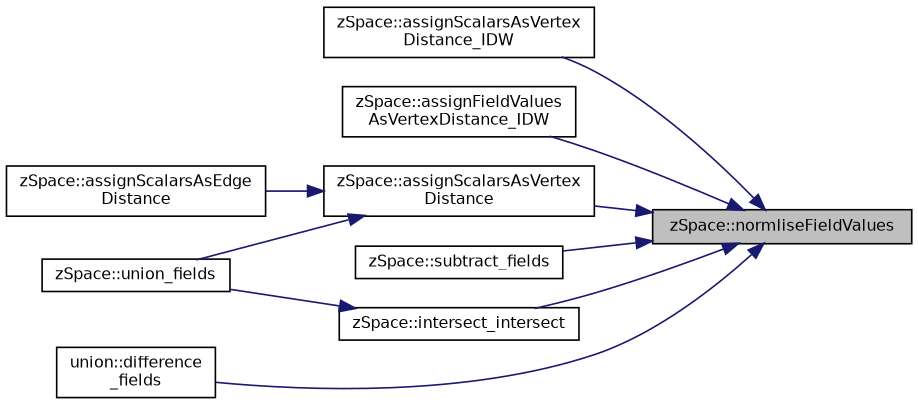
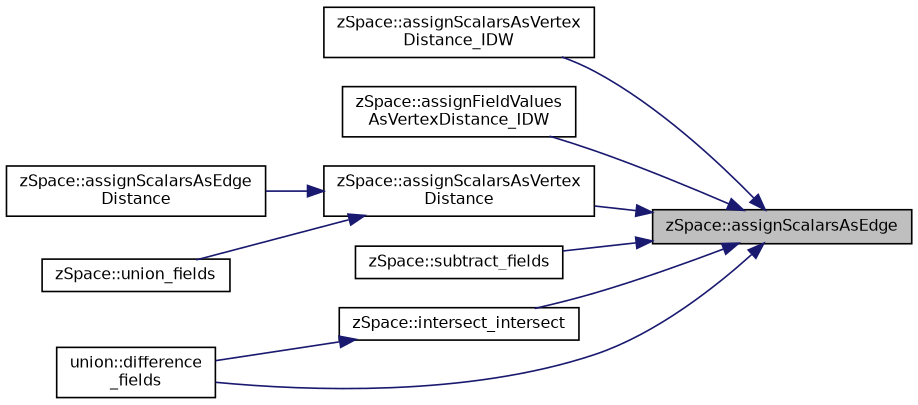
(782, 227) -> (782, 227)
(285, 298) -> (278, 351)
